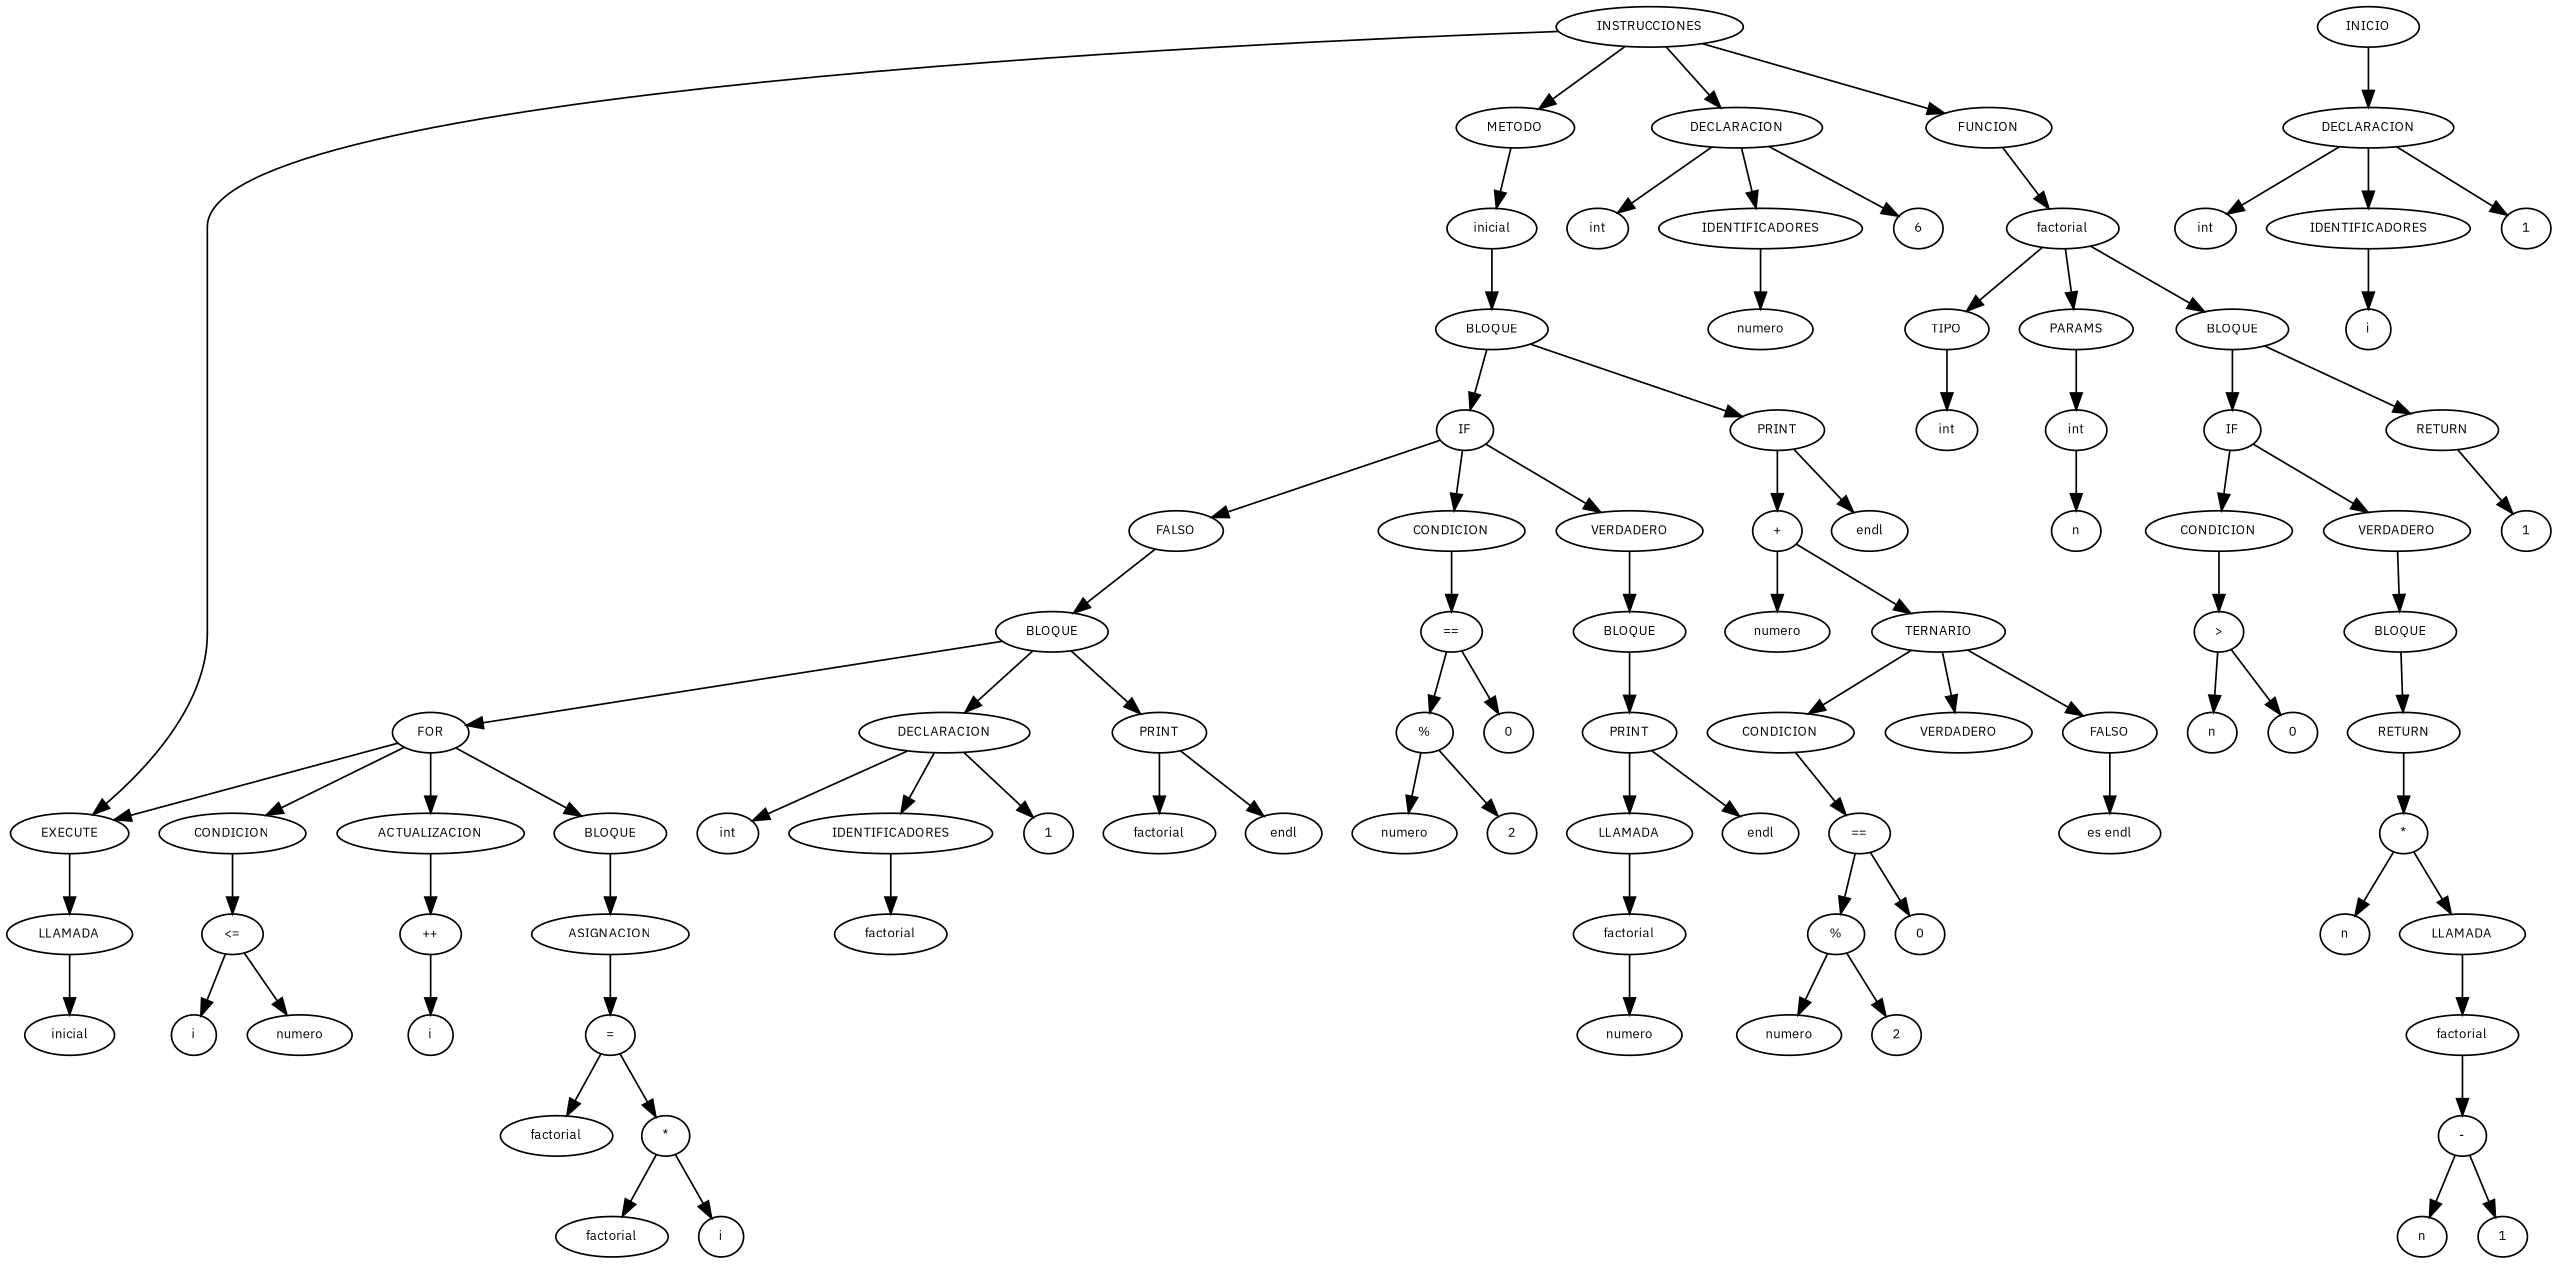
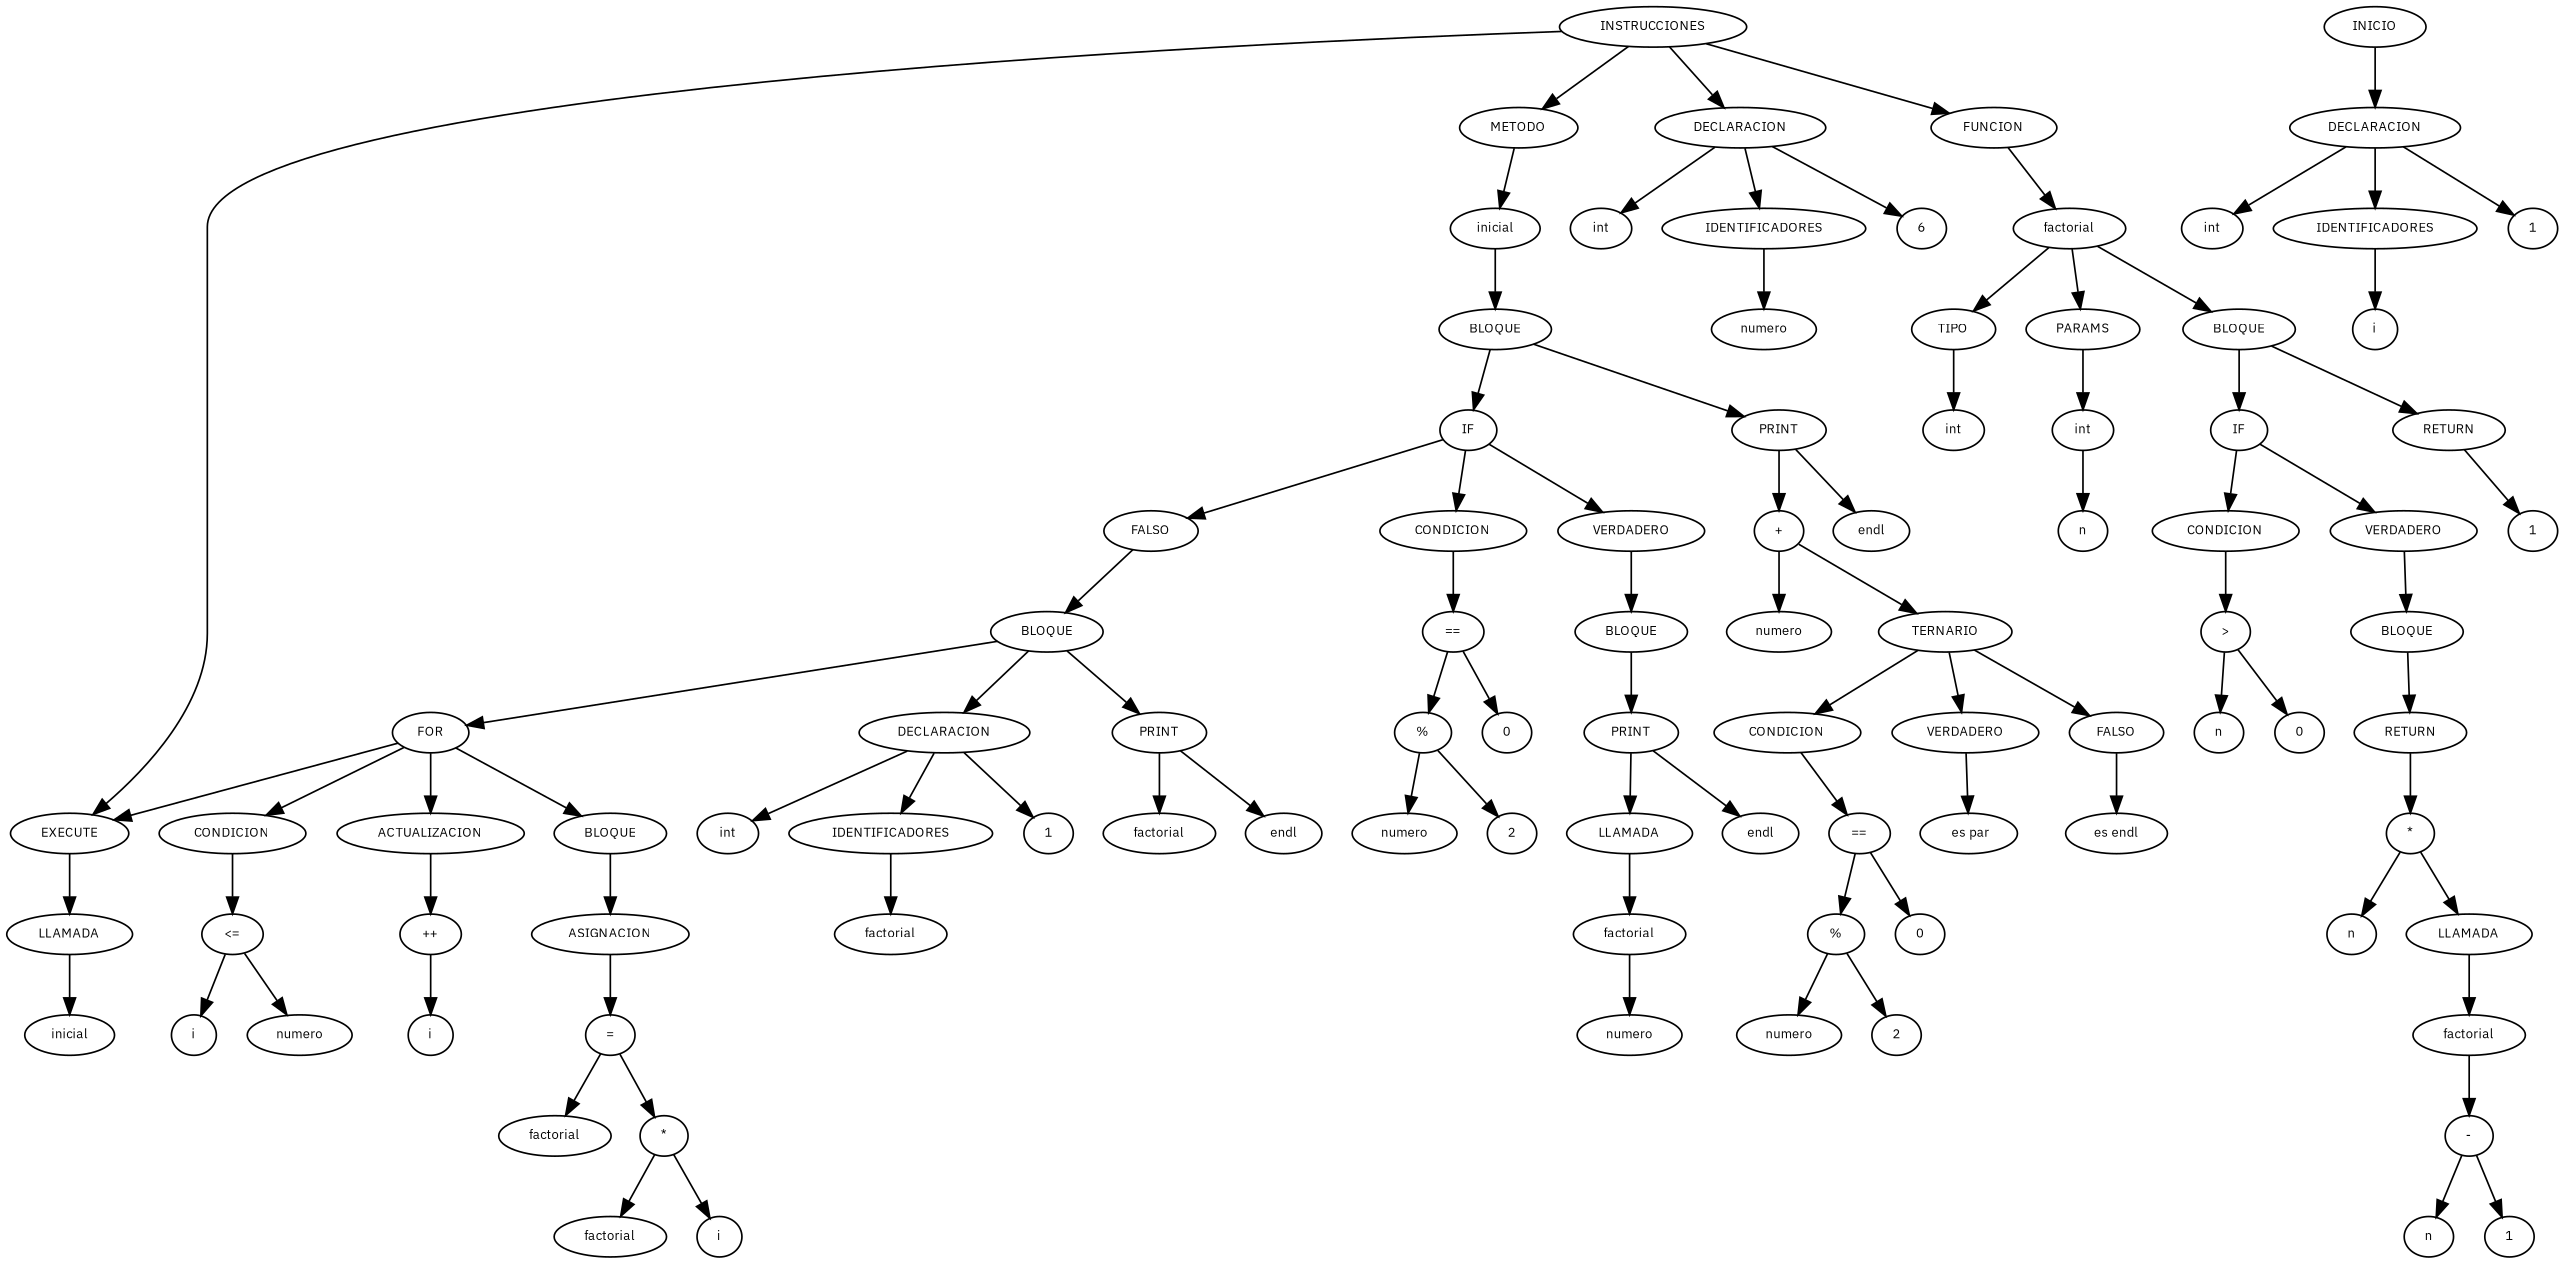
none -> (1969, 833)
